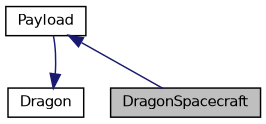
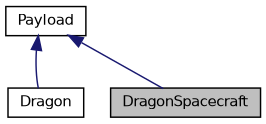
(56, 55) -> (36, 69)
